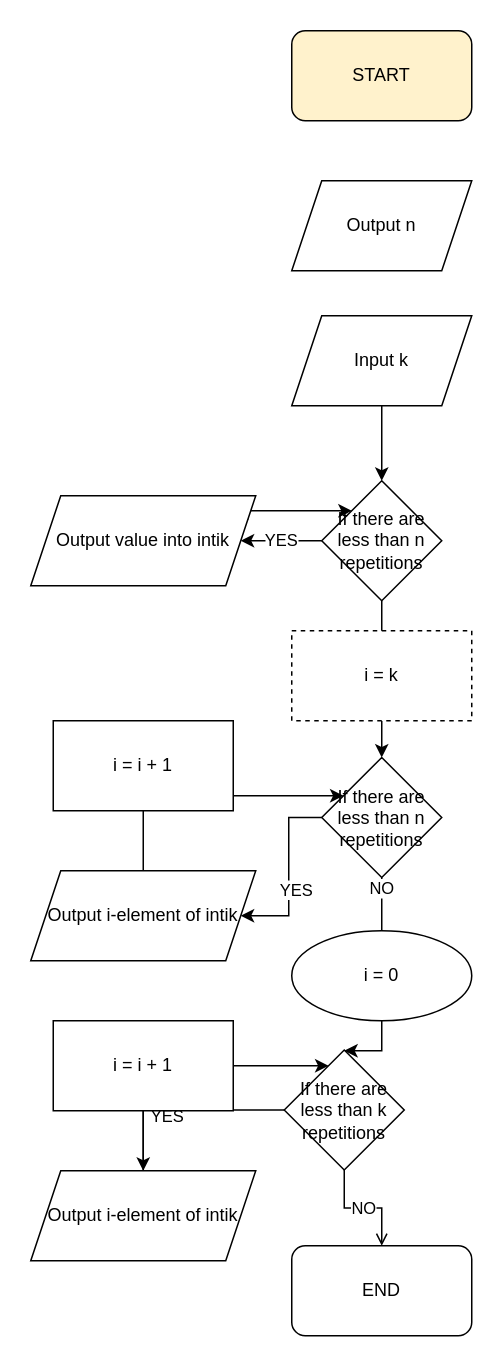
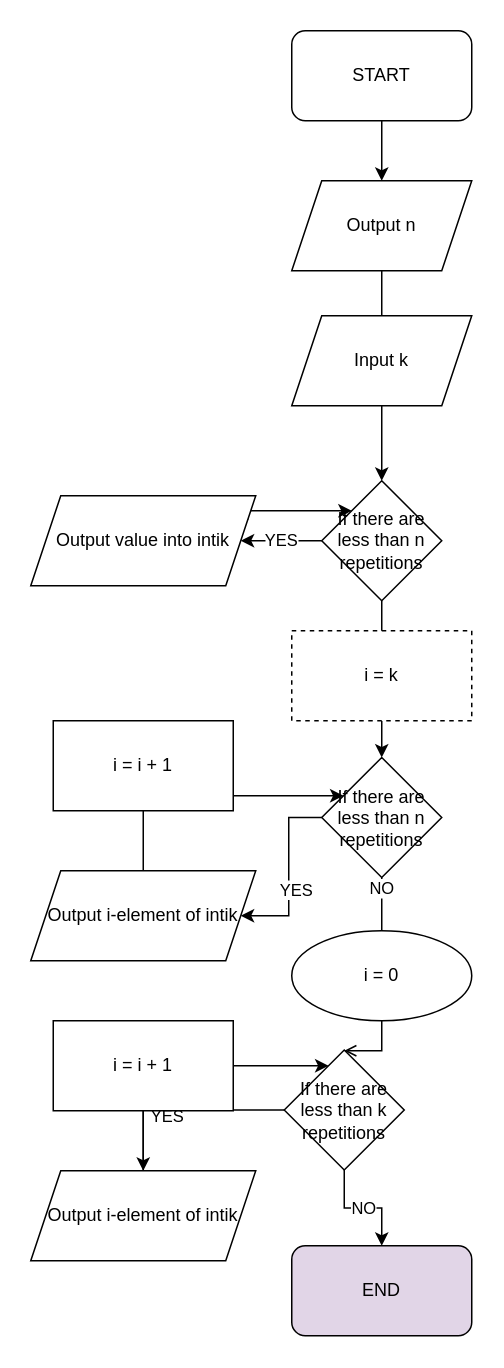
(382, 76) -> (382, 76)
none -> (382, 146)
none -> (382, 294)
(356, 1051) -> (353, 1051)
(382, 1236) -> (382, 1234)
(382, 1291) -> (382, 1291)
